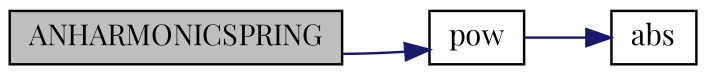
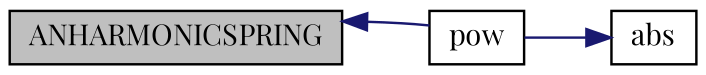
(374, 53) -> (398, 23)
